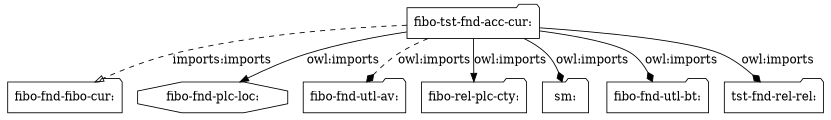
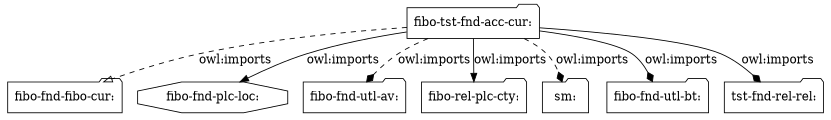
(545, 52) -> (545, 52)
(222, 60) -> (235, 60)
